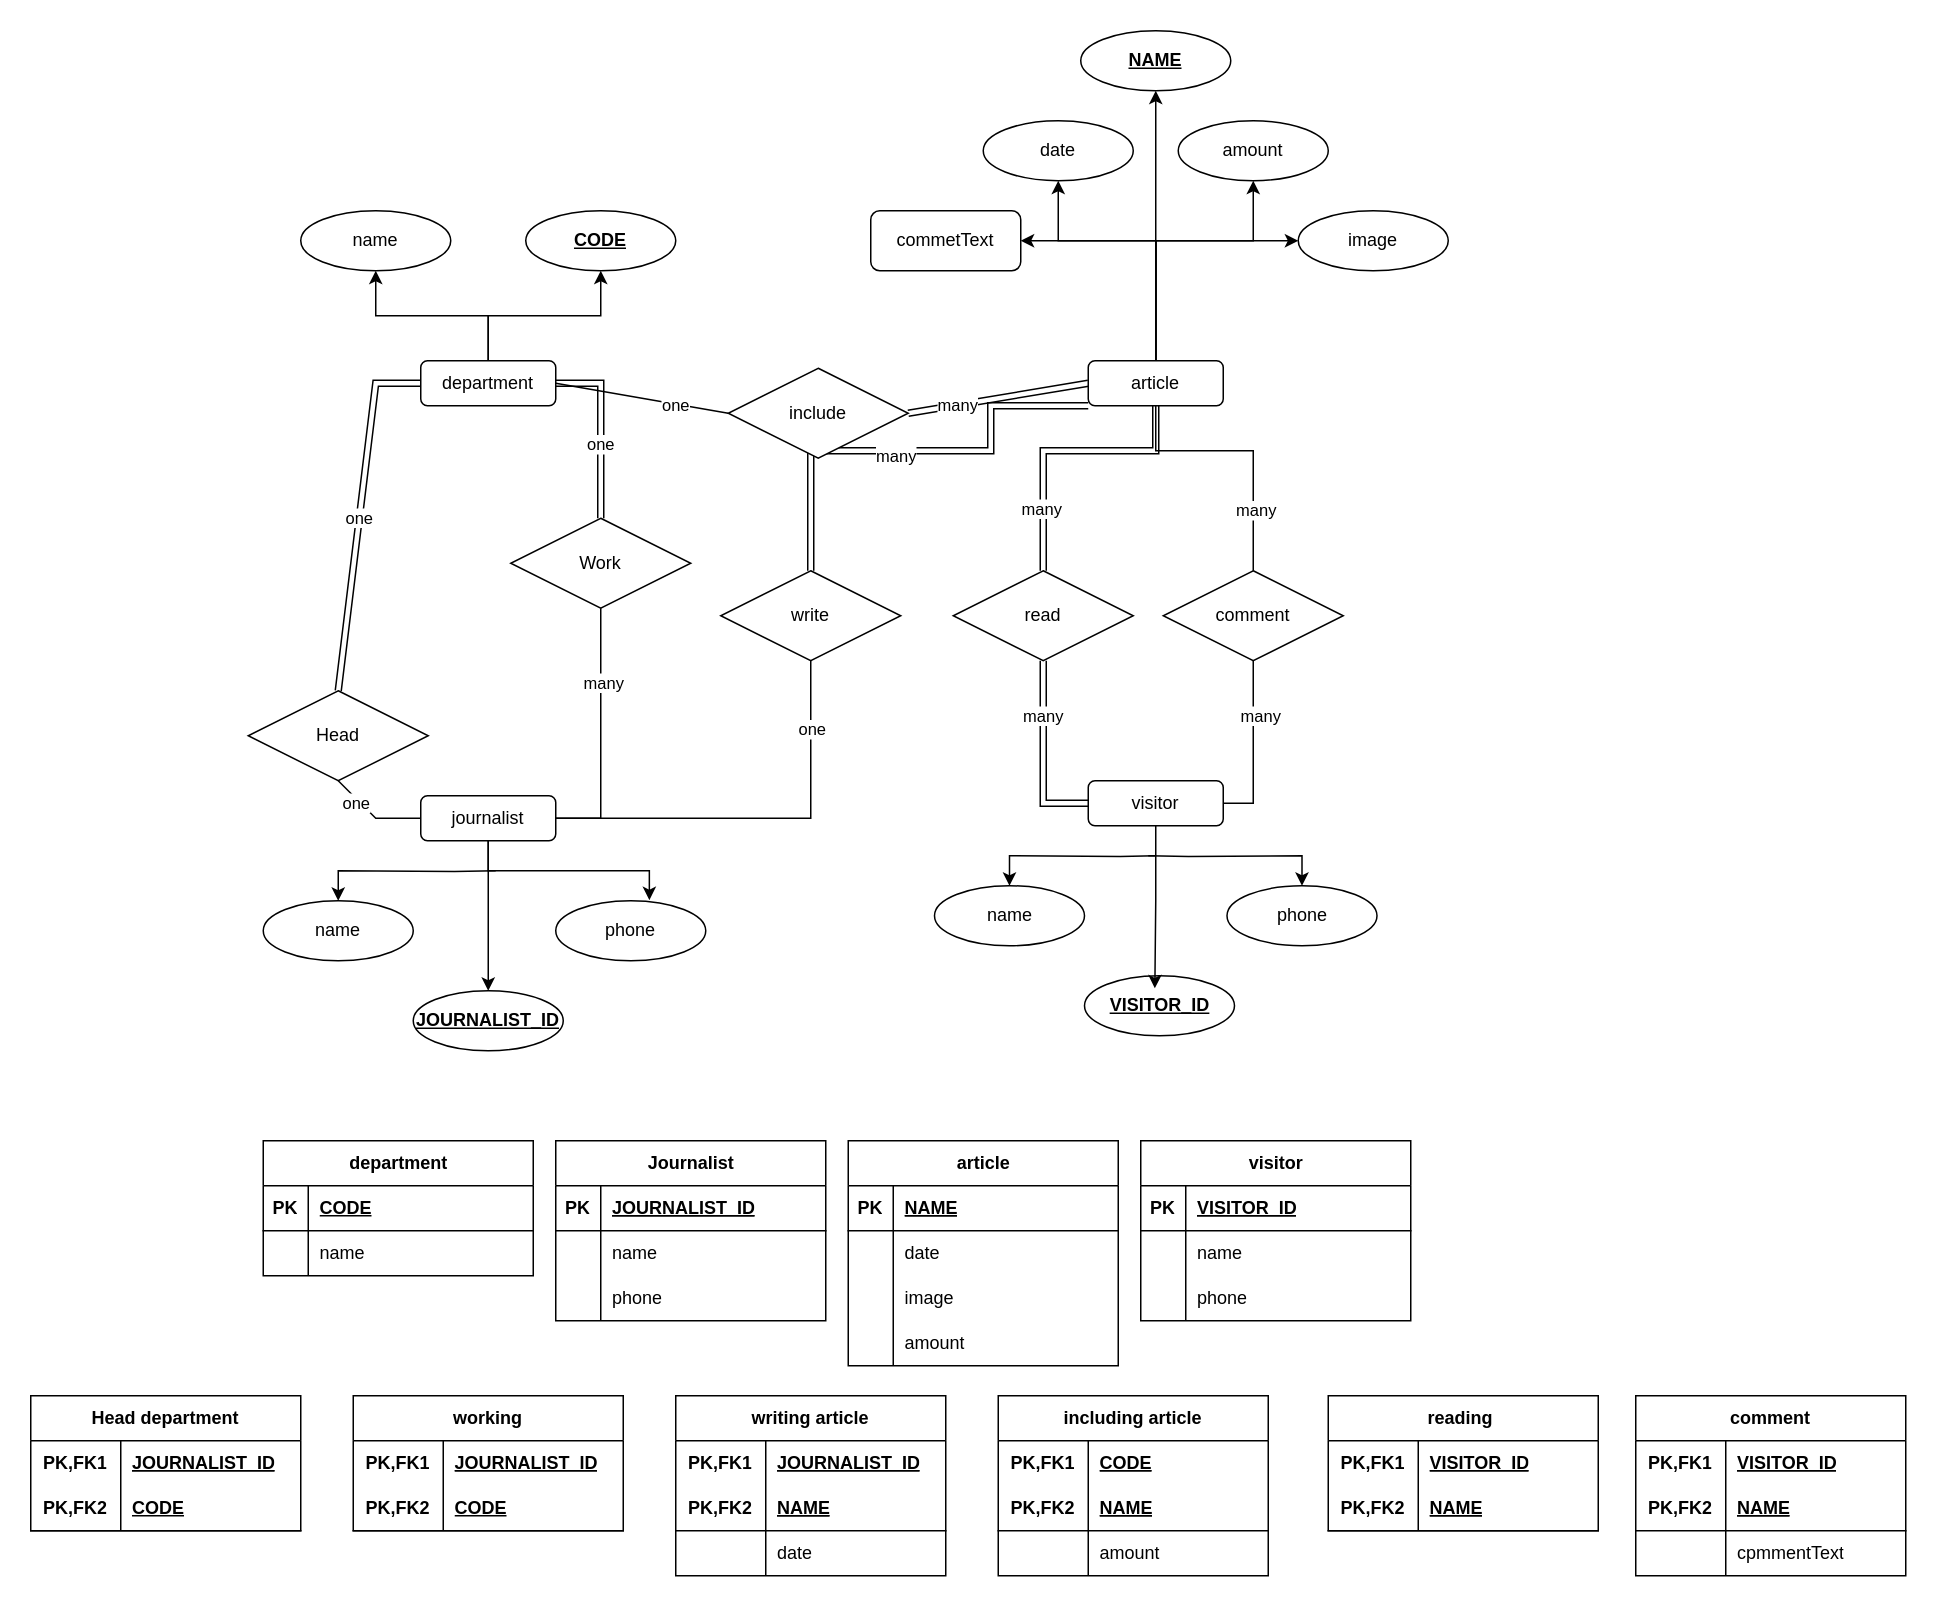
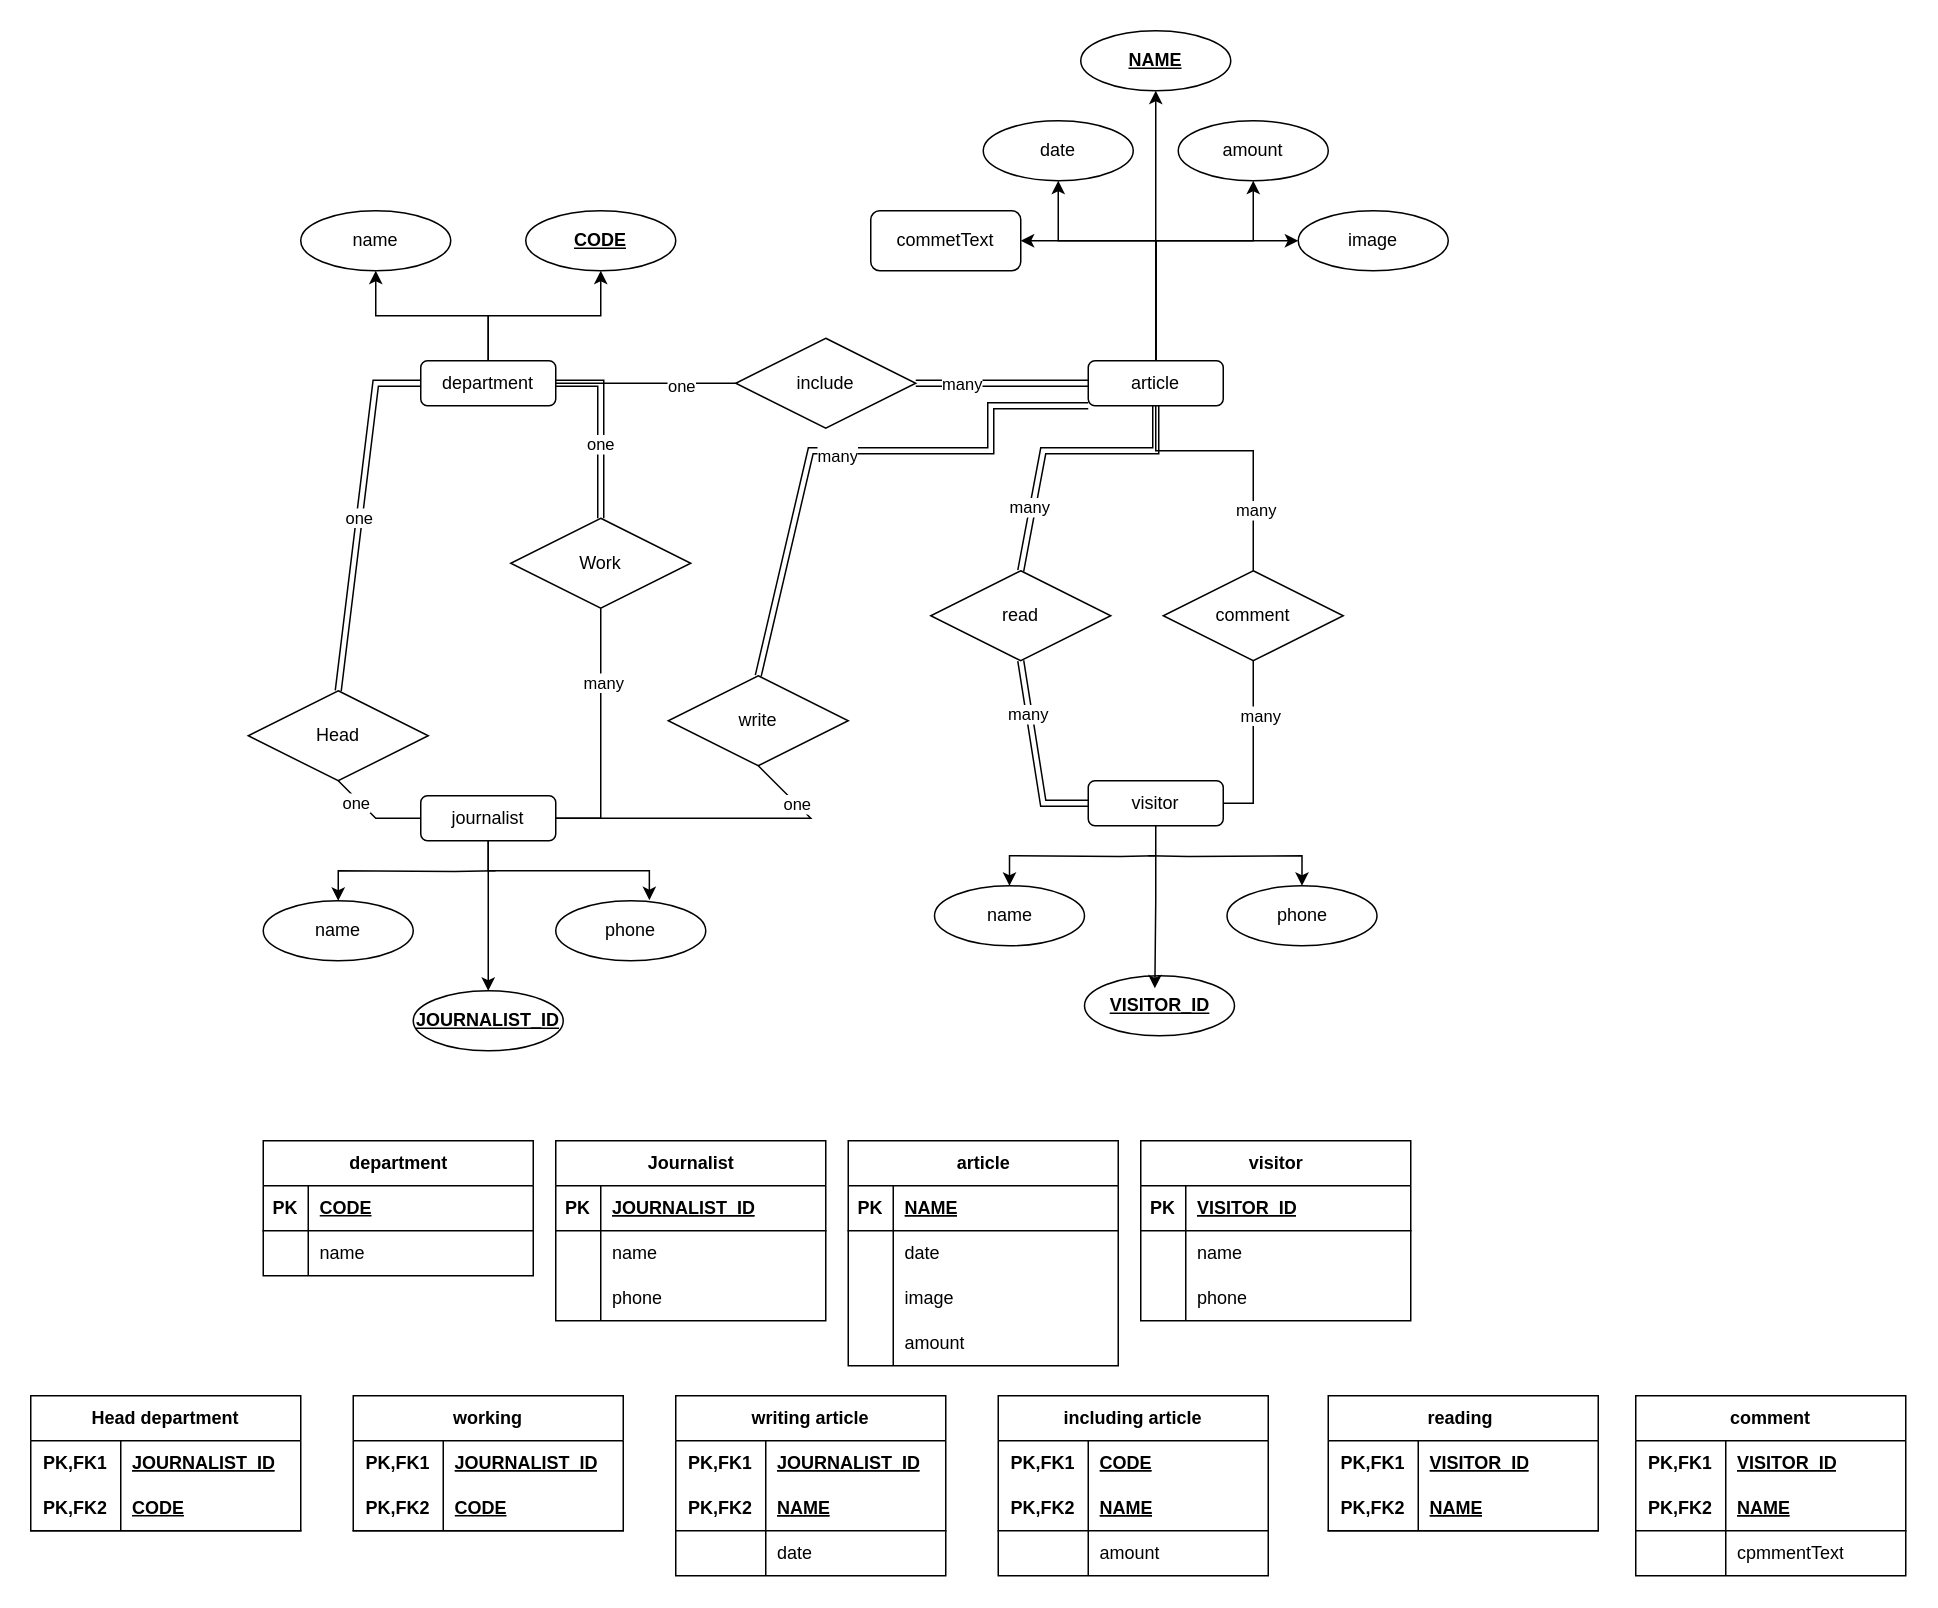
(818, 413) -> (826, 383)
(811, 616) -> (758, 721)
(1043, 616) -> (1021, 616)
